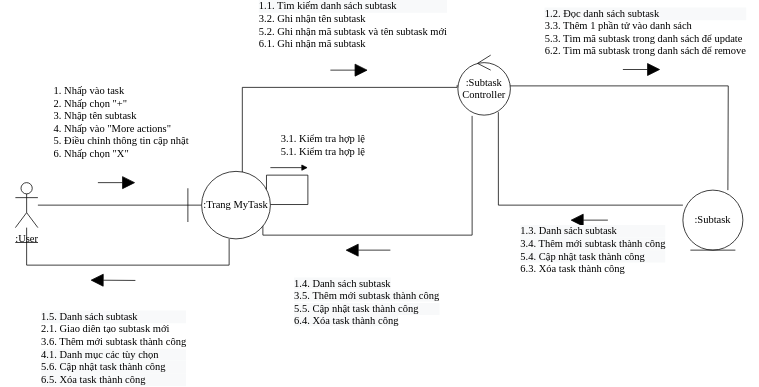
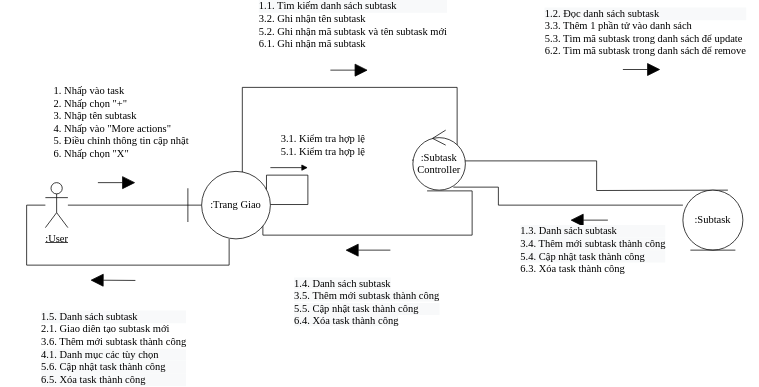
(484, 85) -> (439, 160)
(27, 205) -> (57, 205)
(236, 205) -> (236, 205)
